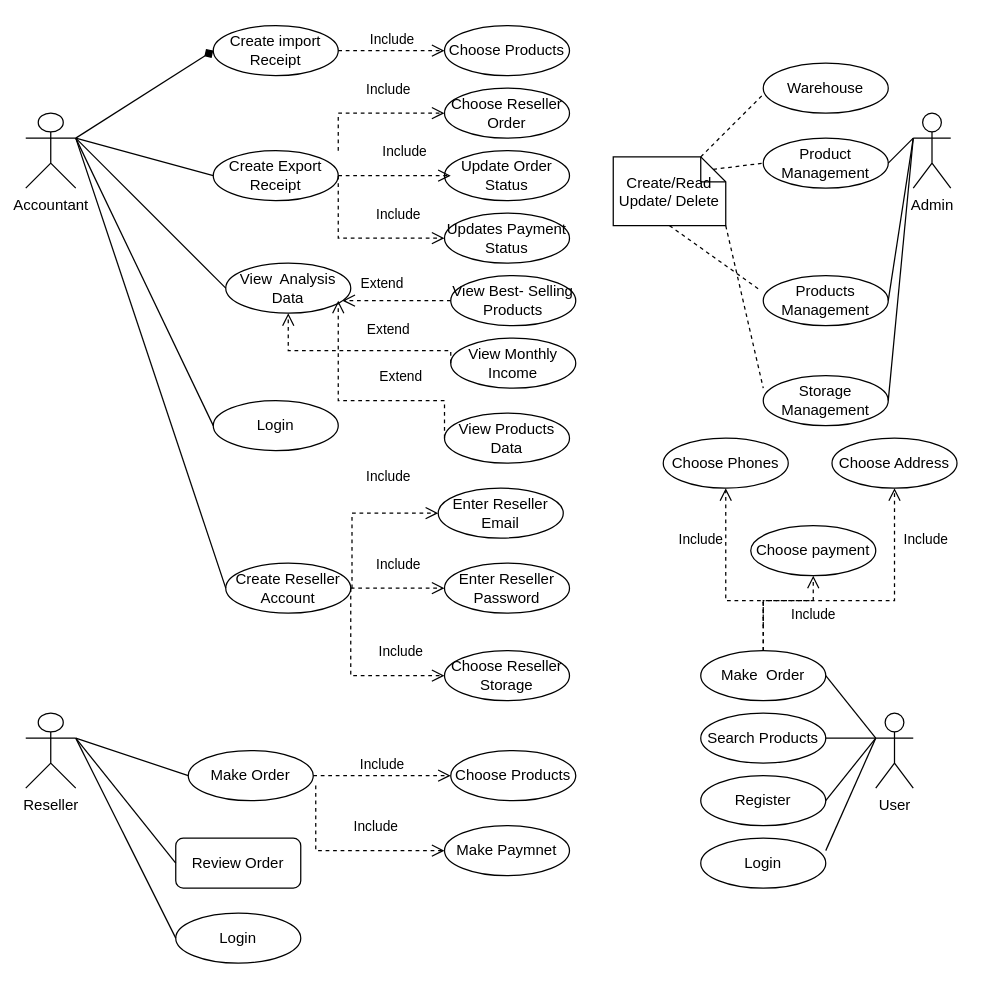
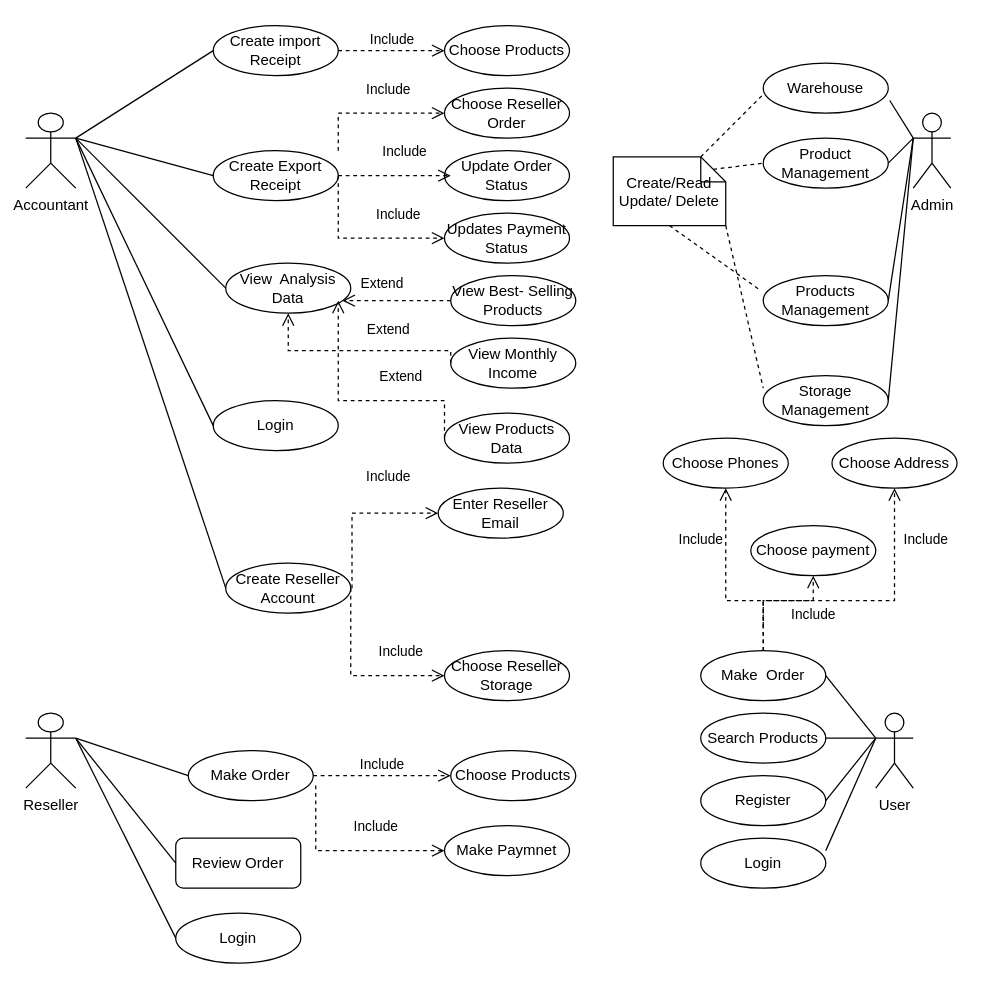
(204, 56) -> (208, 54)
none -> (901, 118)
(398, 588) -> none
(507, 588) -> none
